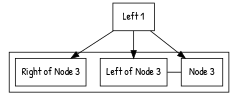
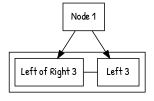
(134, 17) -> (84, 17)
(51, 72) -> none
(134, 72) -> (49, 72)
(202, 72) -> (118, 72)
